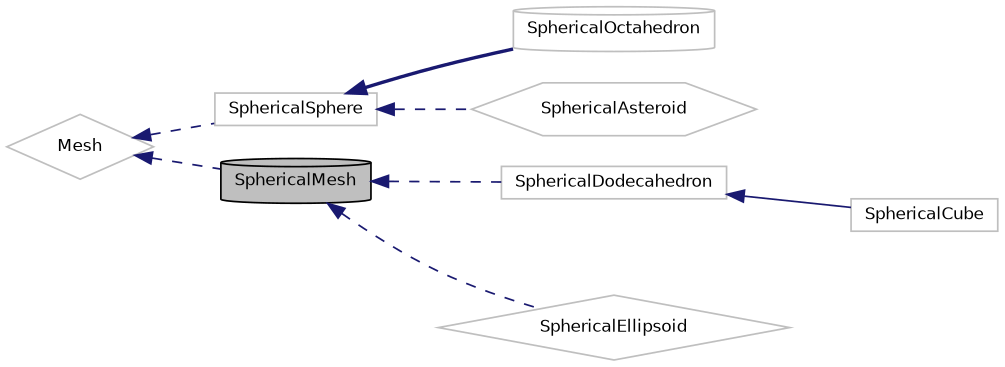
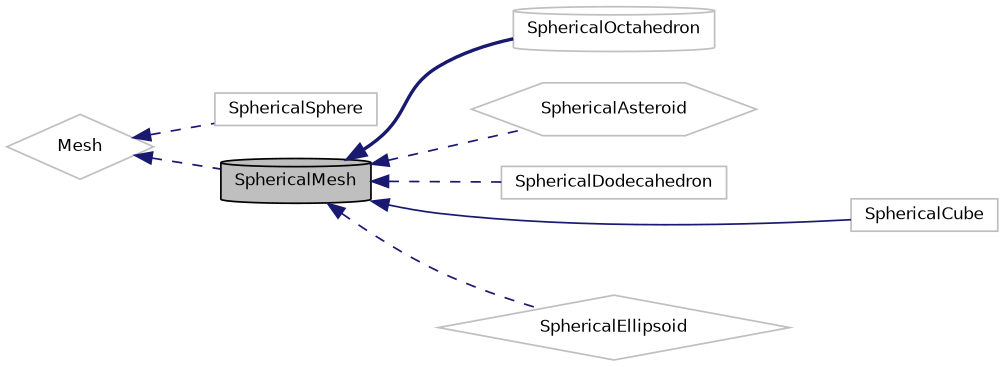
(438, 67) -> (425, 77)
(433, 109) -> (457, 145)
(798, 202) -> (619, 224)
